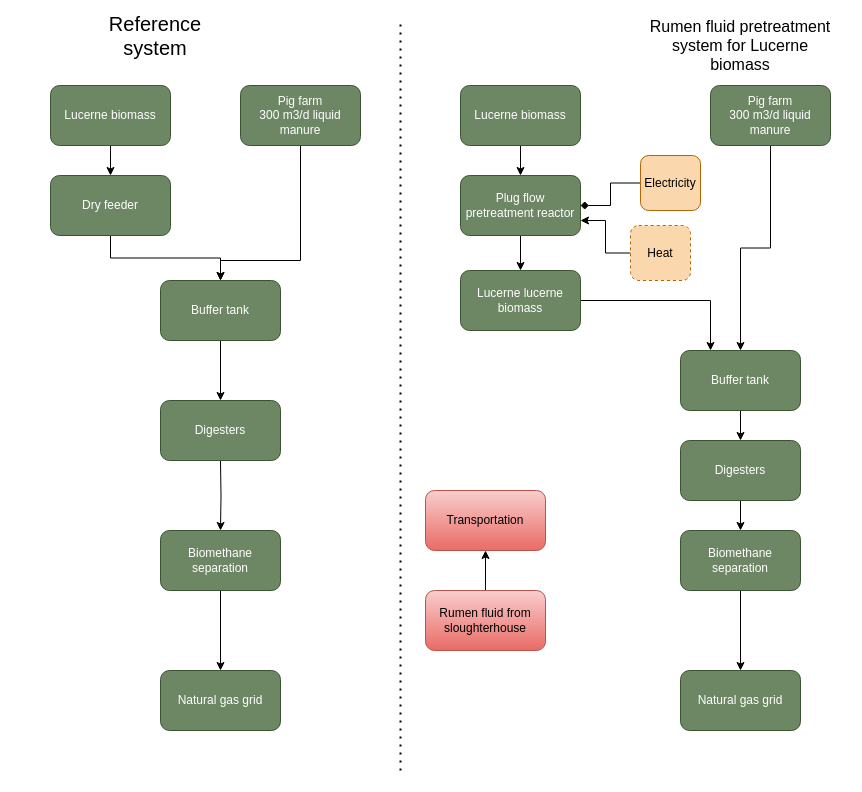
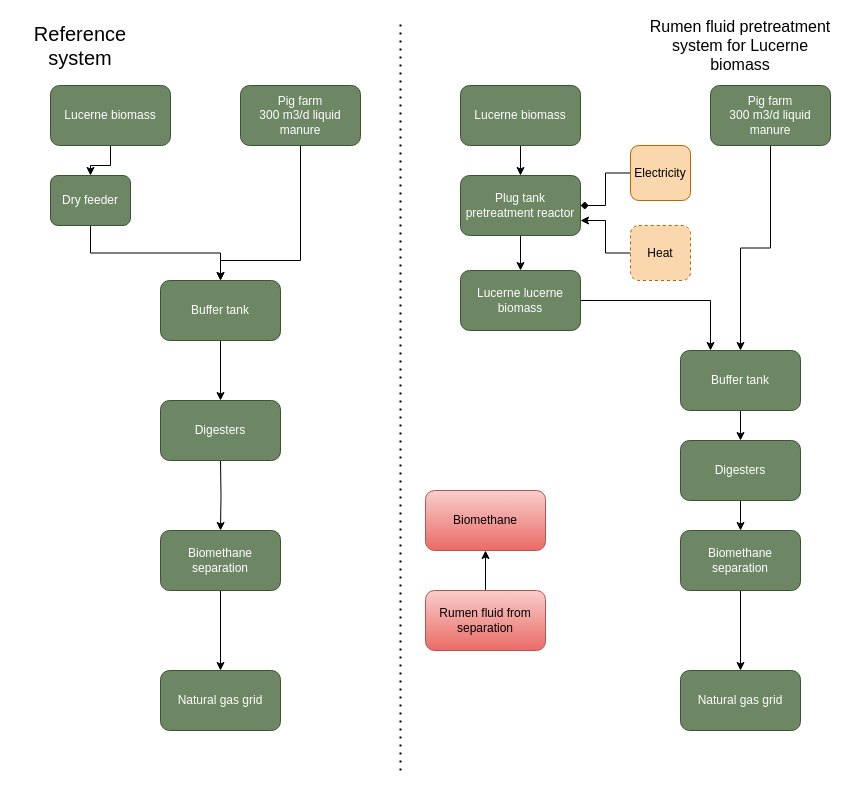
(156, 36) -> (81, 46)
(671, 183) -> (661, 173)
(111, 206) -> (91, 201)
(521, 206) -> (521, 206)
(486, 521) -> (486, 521)
(486, 621) -> (486, 621)
